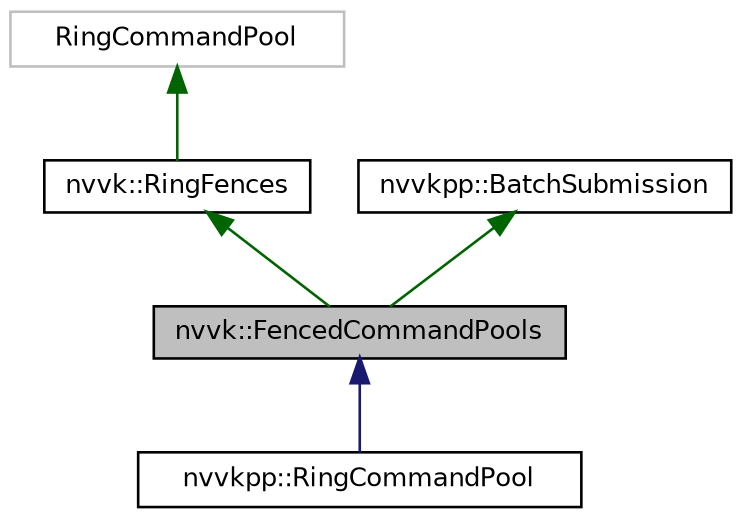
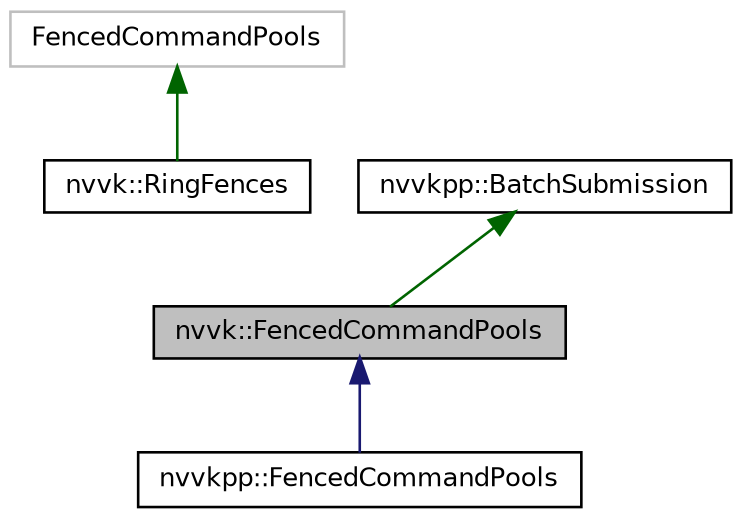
(177, 39) -> (177, 39)
(279, 267) -> none
(360, 480) -> (360, 480)
